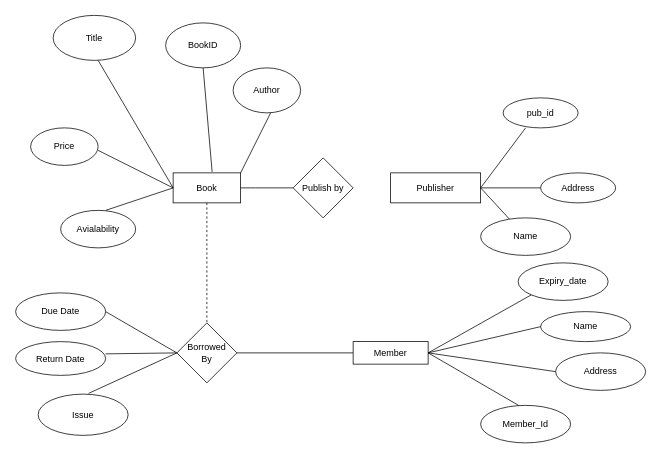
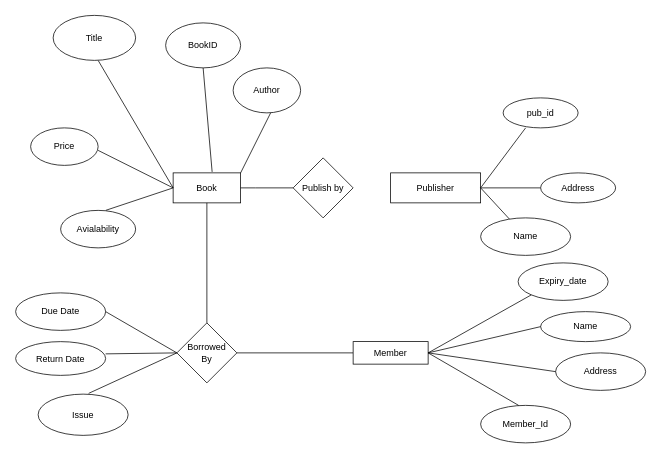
(207, 263) -> (207, 263)
